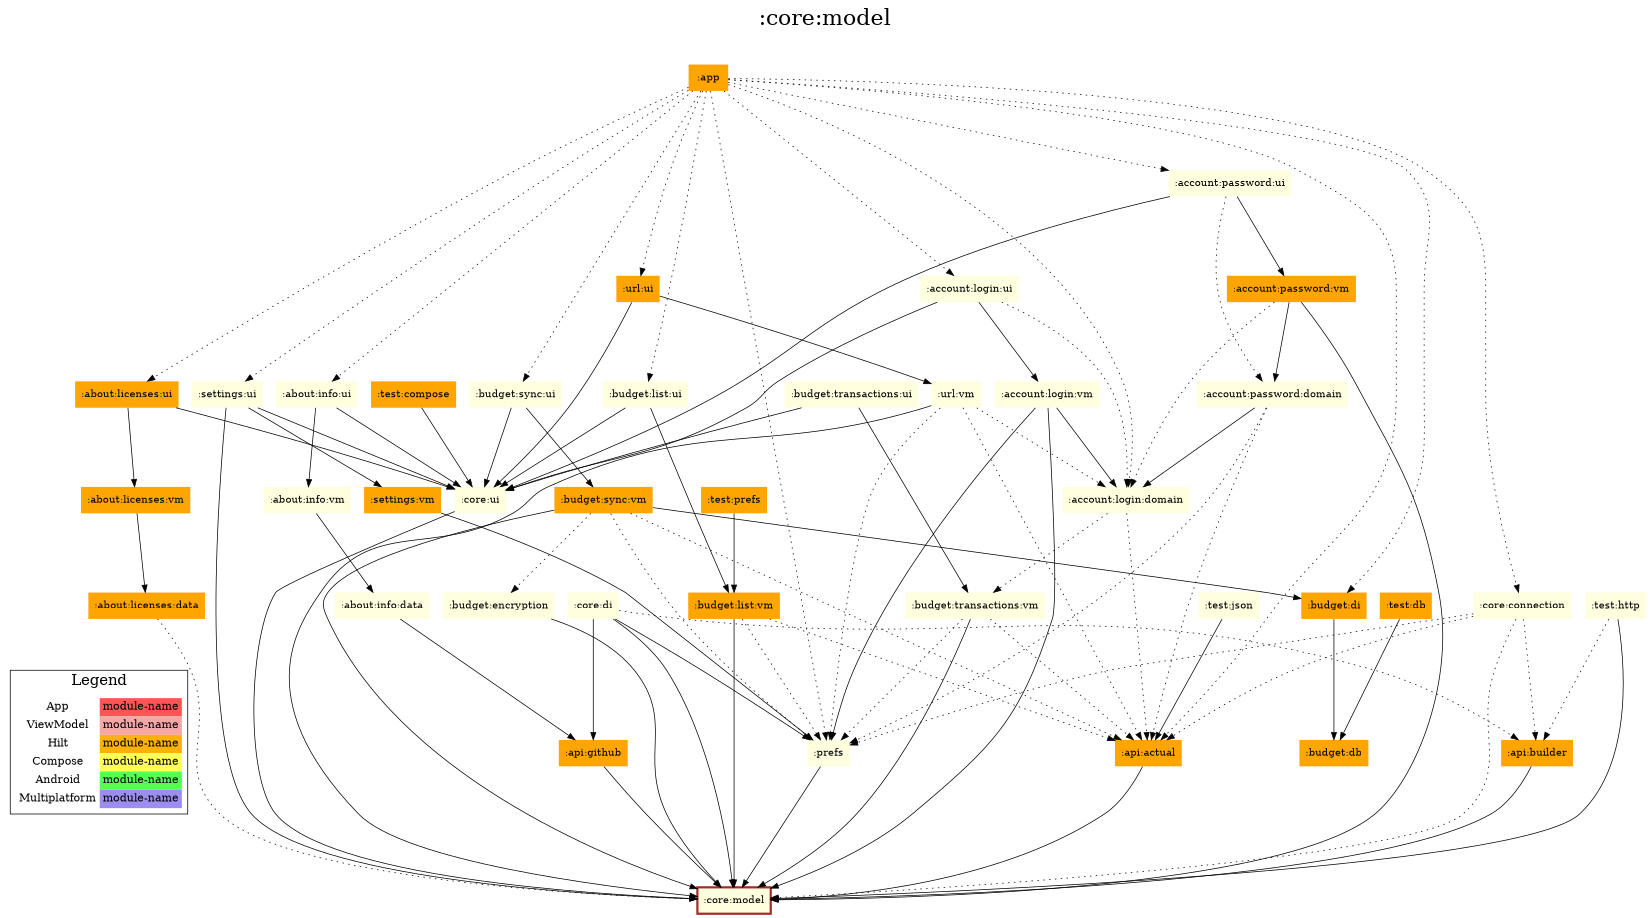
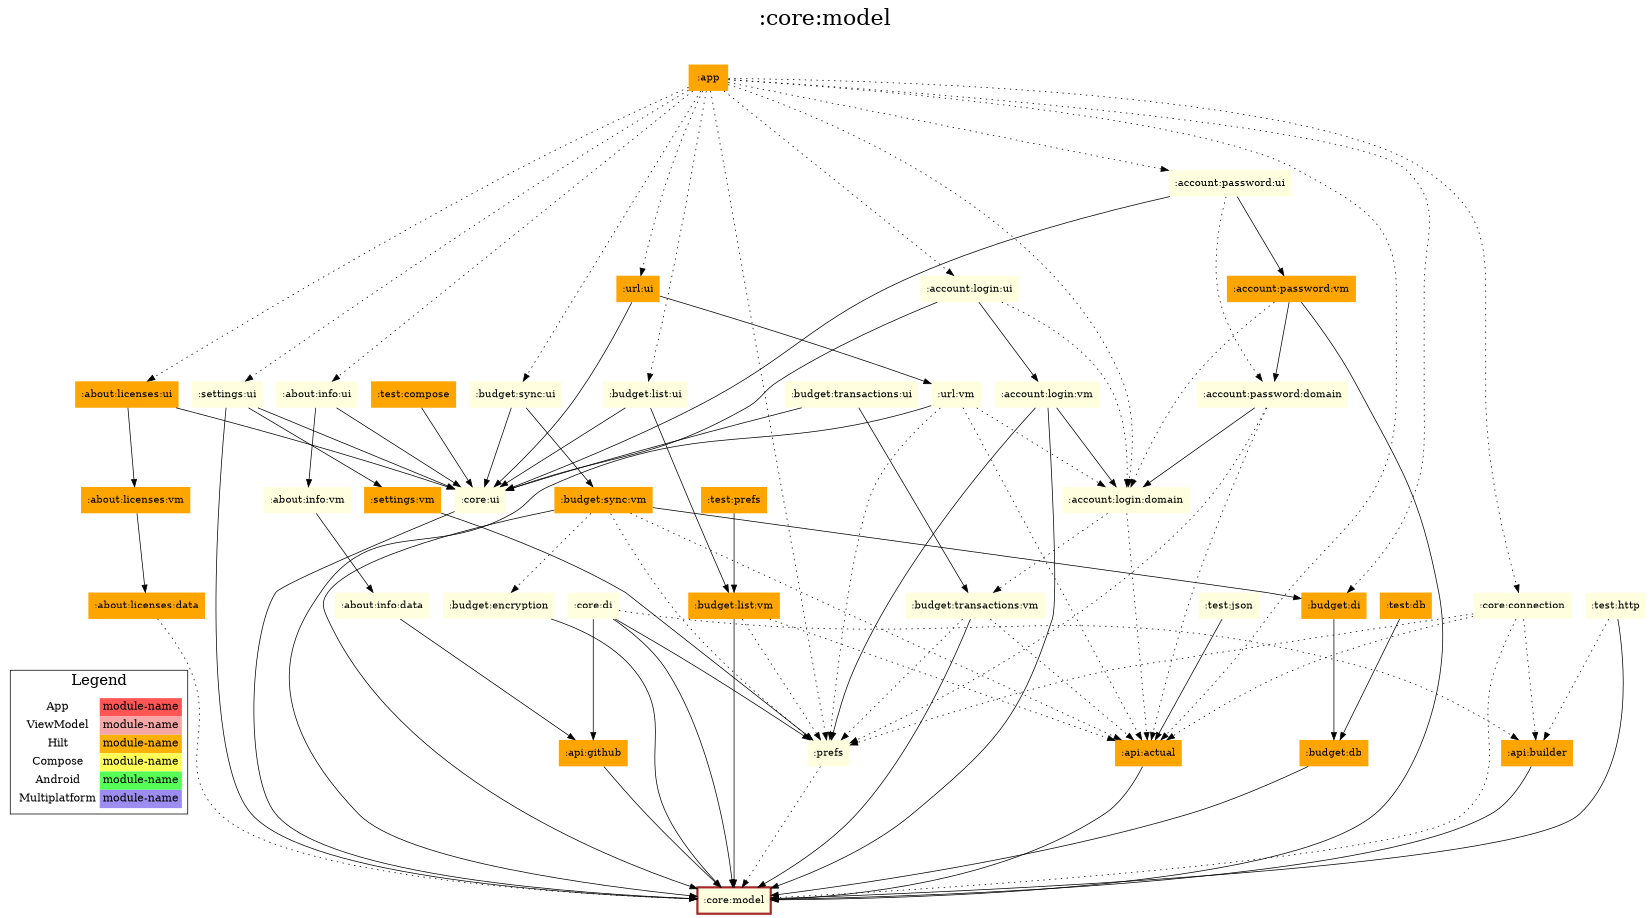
(783, 824) -> (783, 824)
none -> (1048, 849)
